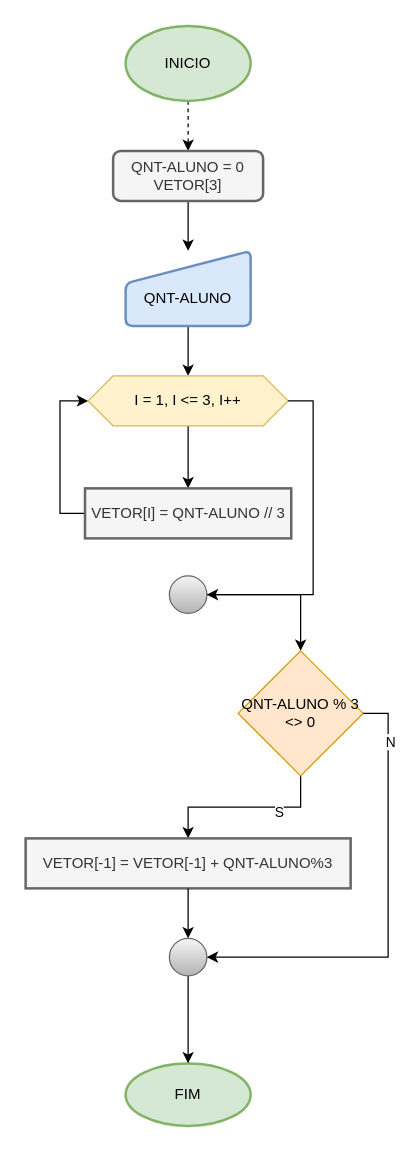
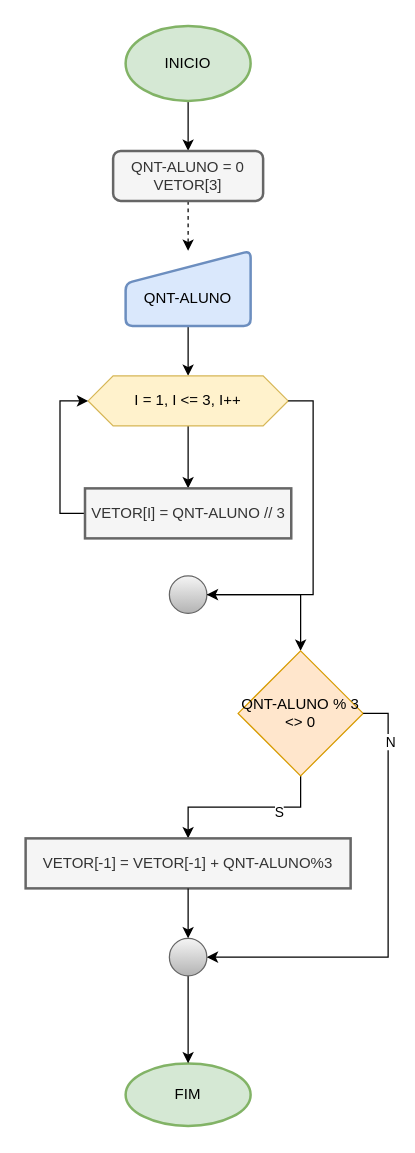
(188, 121) -> (188, 121)
(188, 221) -> (188, 221)
